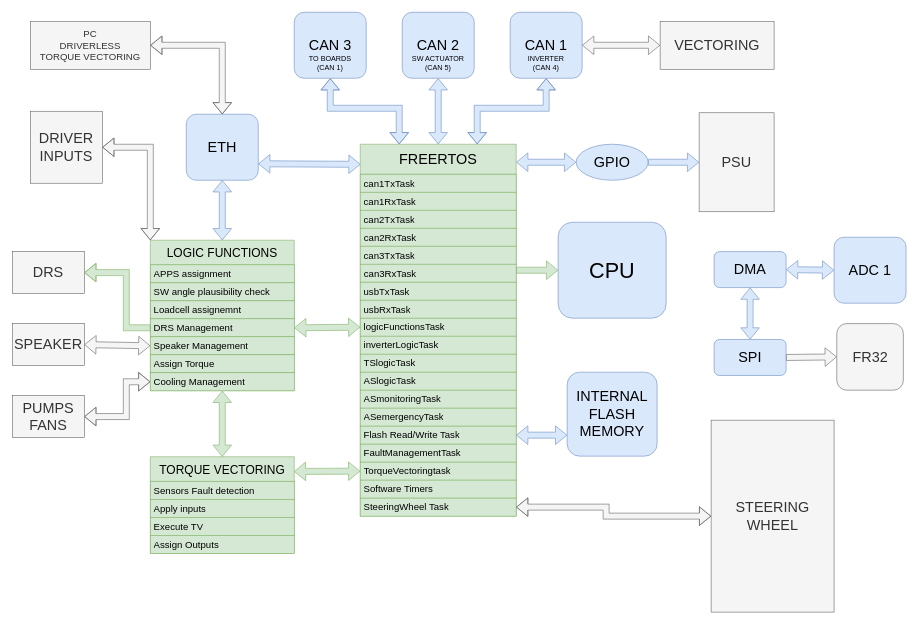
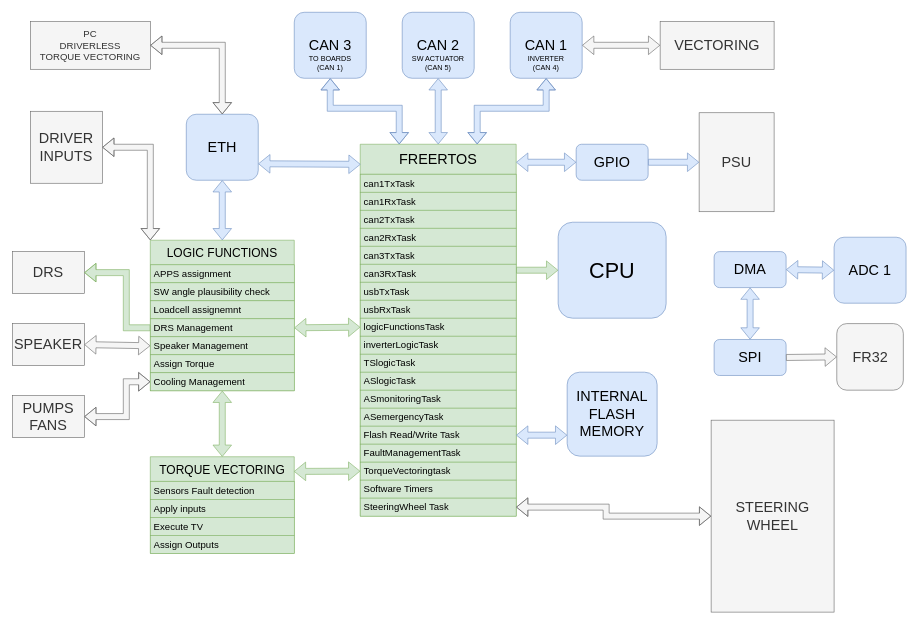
(612, 162) -> (612, 162)
